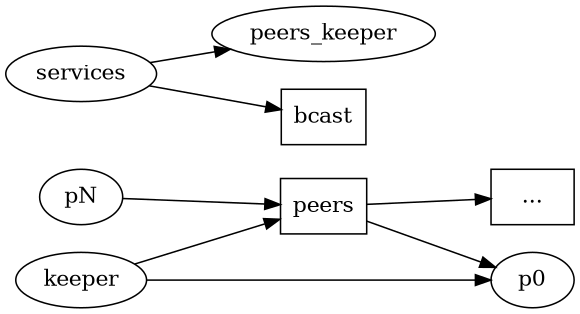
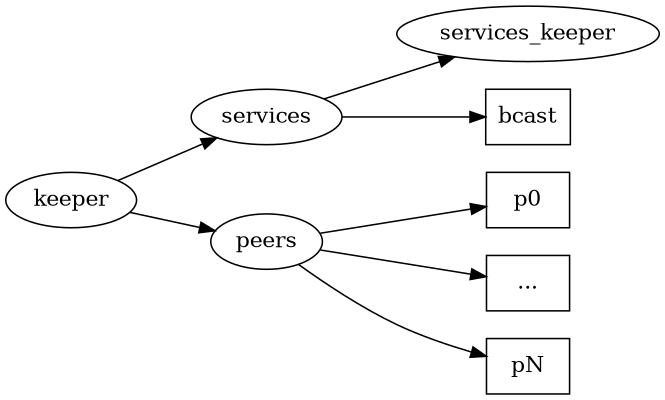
(324, 34) -> (528, 34)
(81, 197) -> (528, 366)
(194, 201) -> (381, 317)
(324, 206) -> (267, 242)
(311, 280) -> (160, 162)
(533, 280) -> (528, 200)
